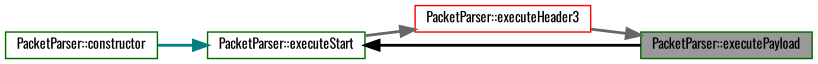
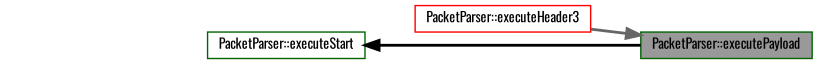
(383, 33) -> none
(81, 45) -> none
